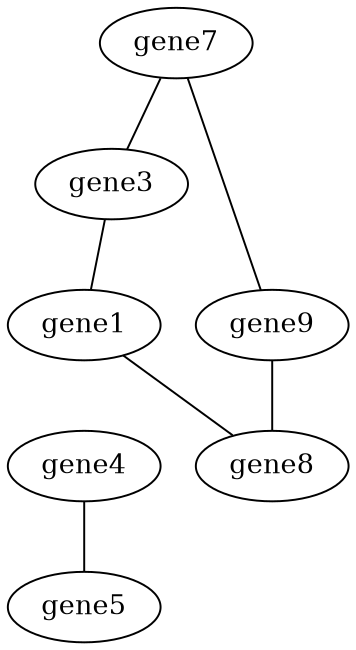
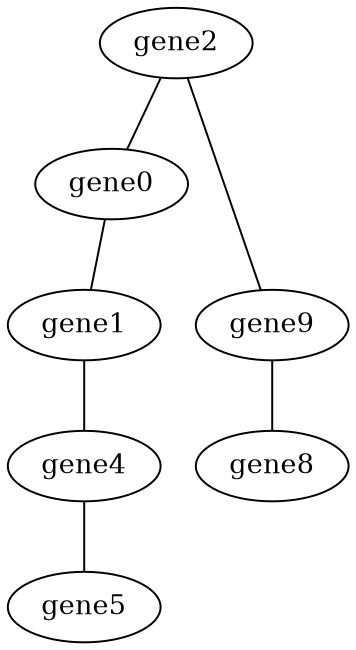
(176, 43) -> (176, 43)
(112, 184) -> (112, 184)
(178, 395) -> (84, 396)
